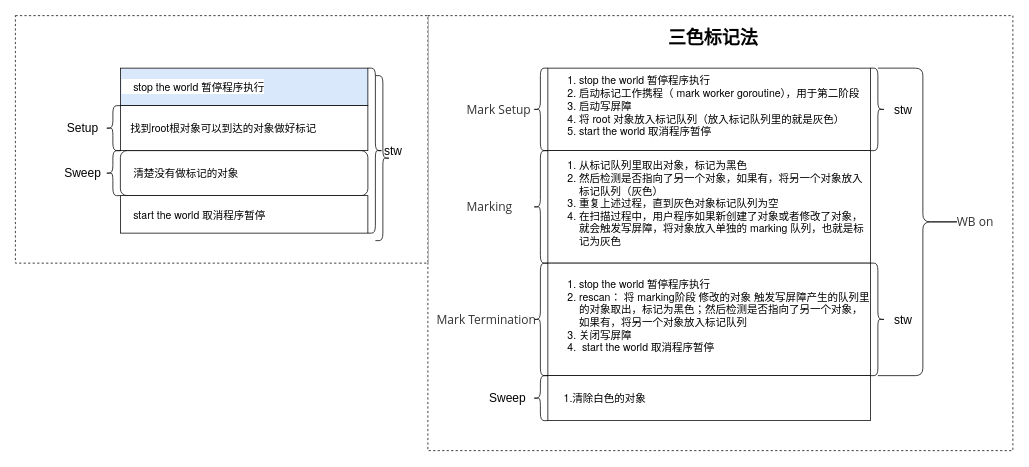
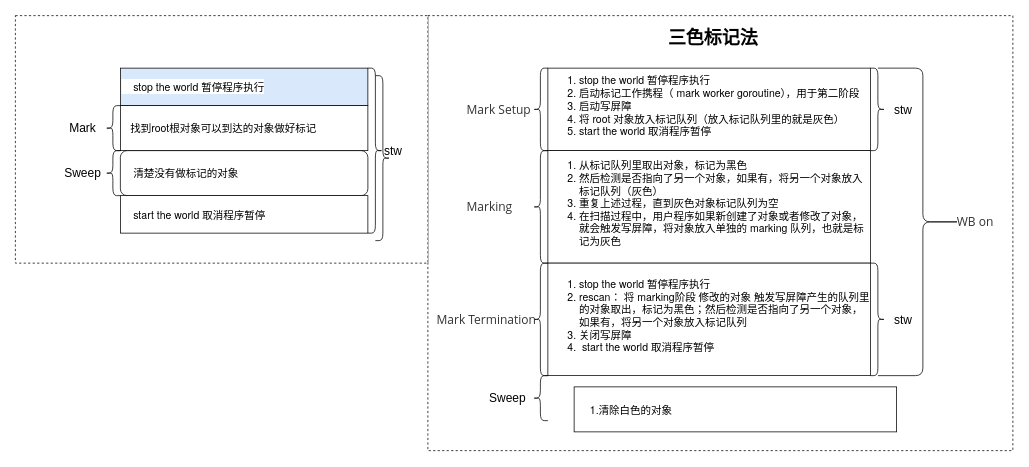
(83, 128) -> (83, 128)
(709, 398) -> (735, 409)
